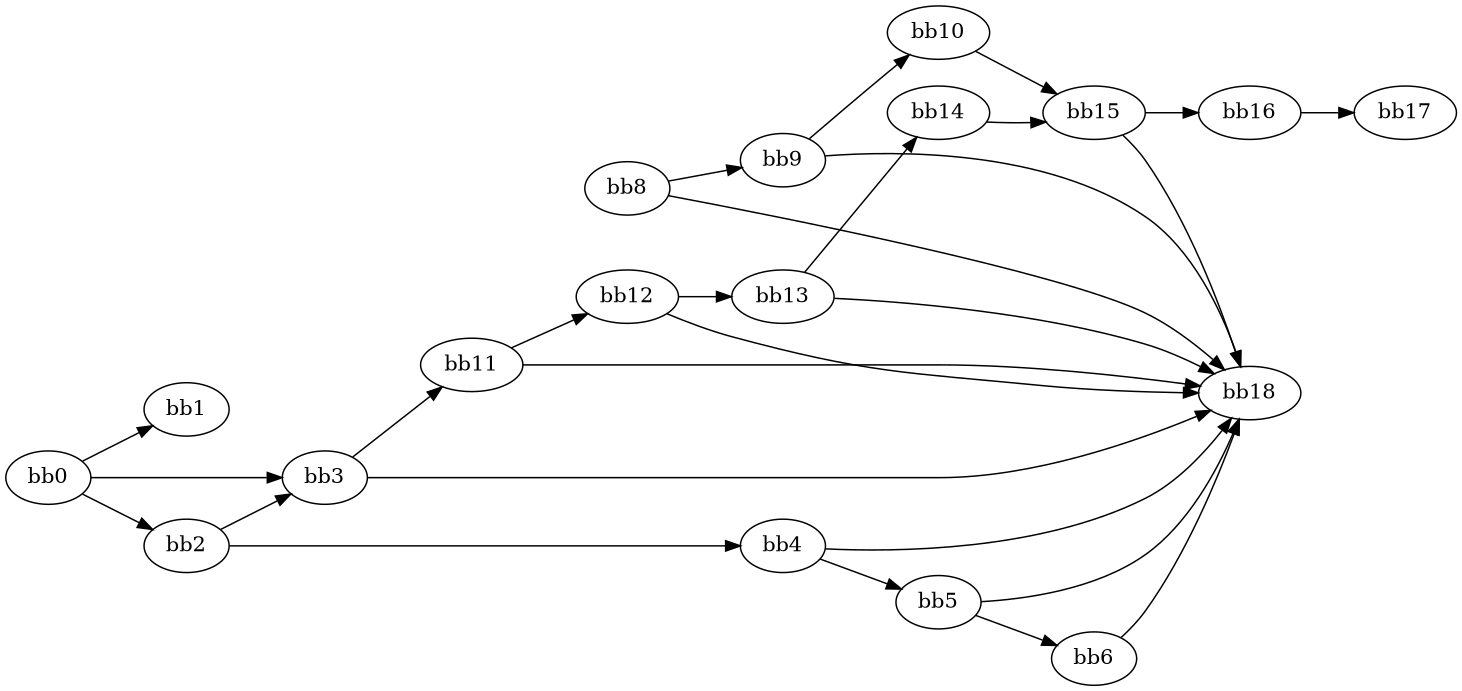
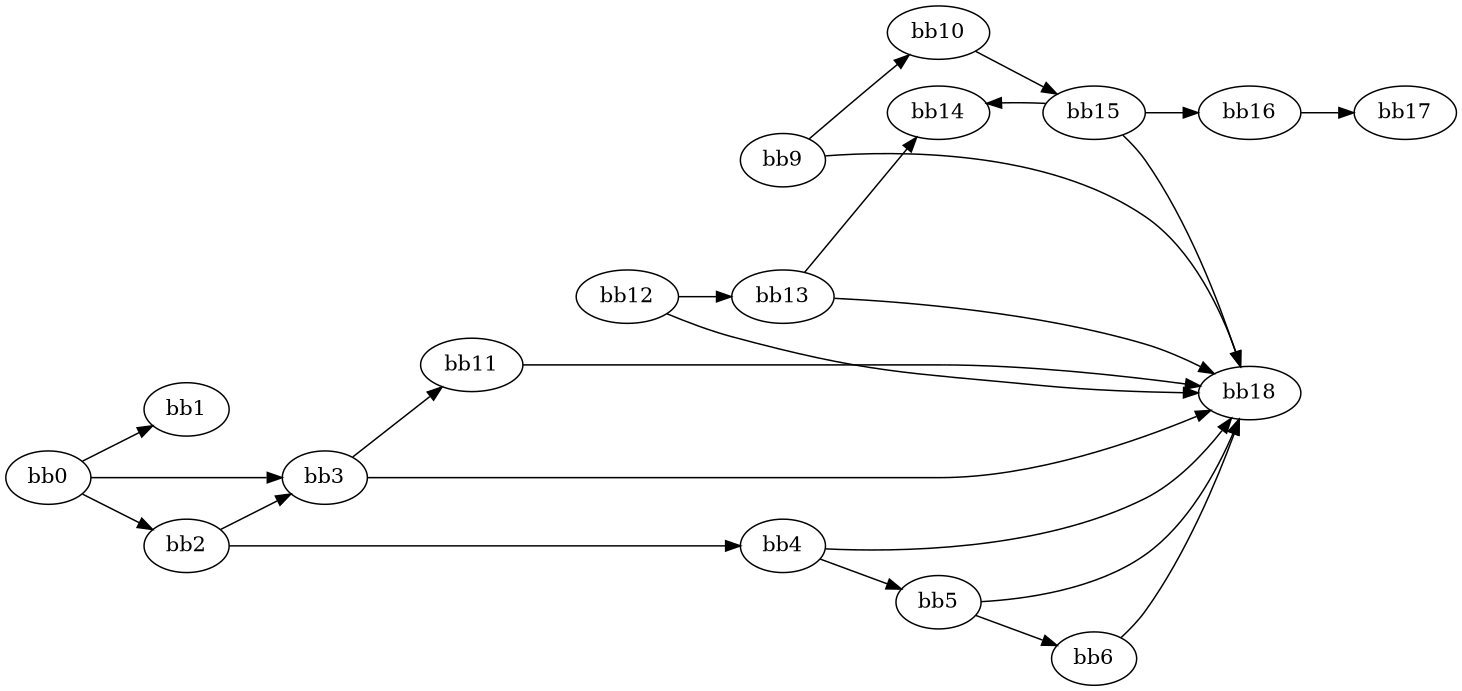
(1009, 123) -> (1024, 103)
(627, 188) -> none
(543, 334) -> none
